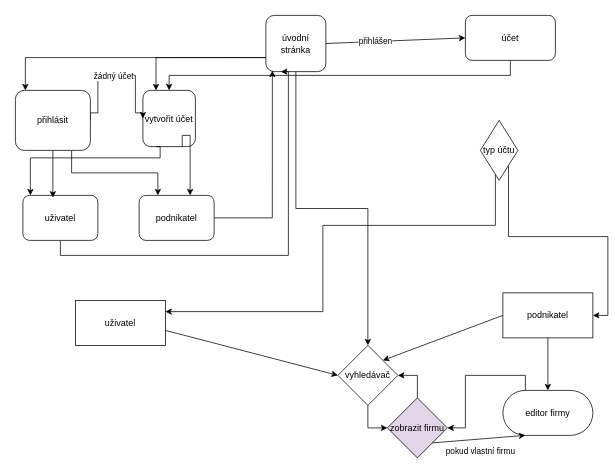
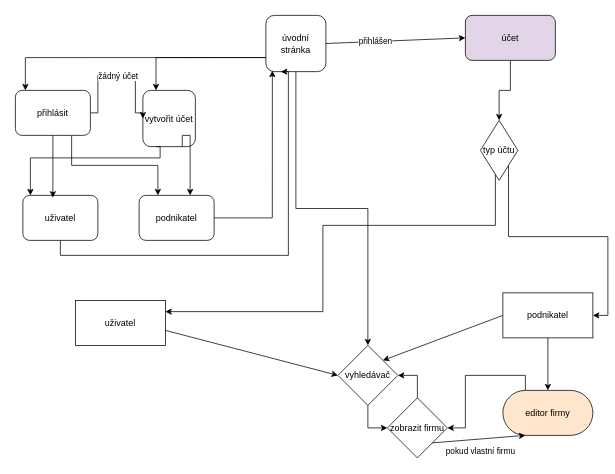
(510, 38) -> (510, 38)
(336, 75) -> (510, 88)
(53, 120) -> (53, 113)
(548, 413) -> (548, 413)
(417, 428) -> (417, 428)
